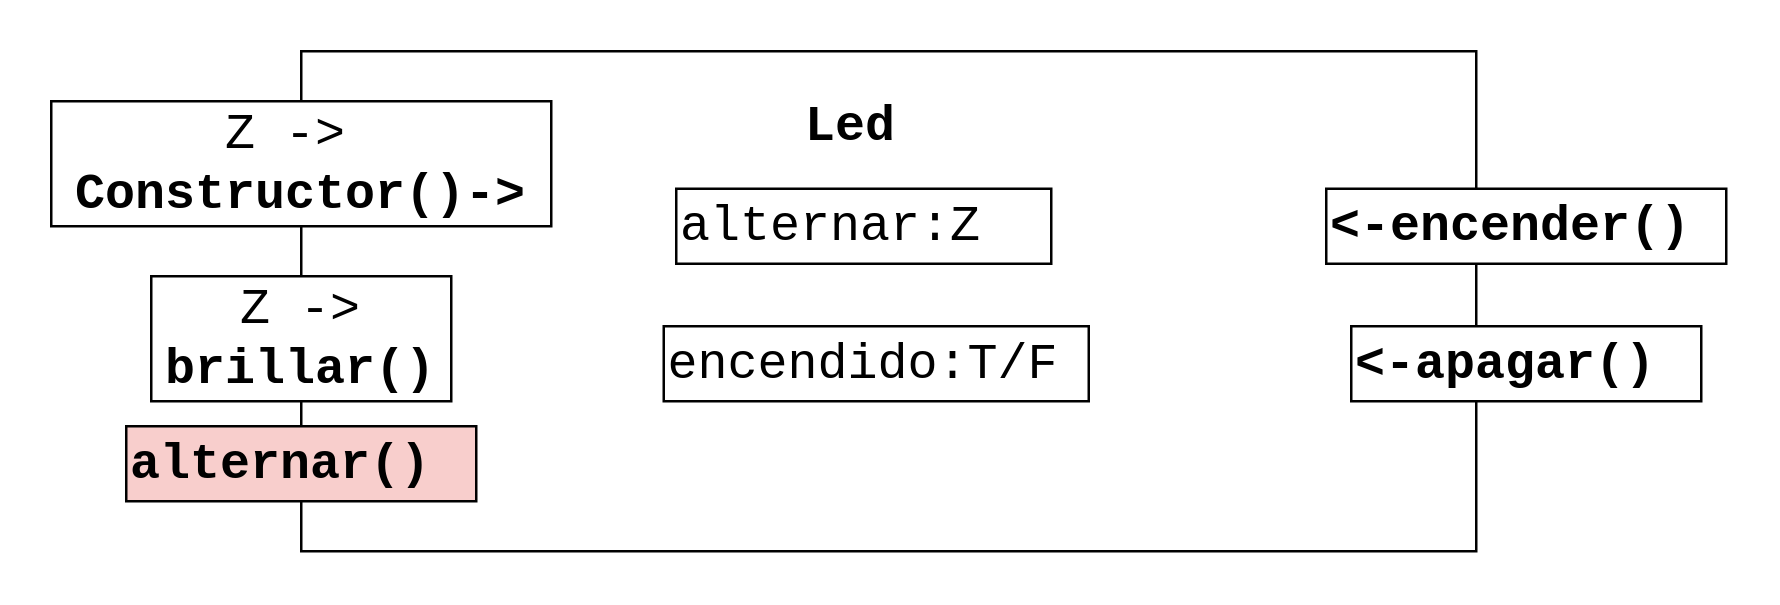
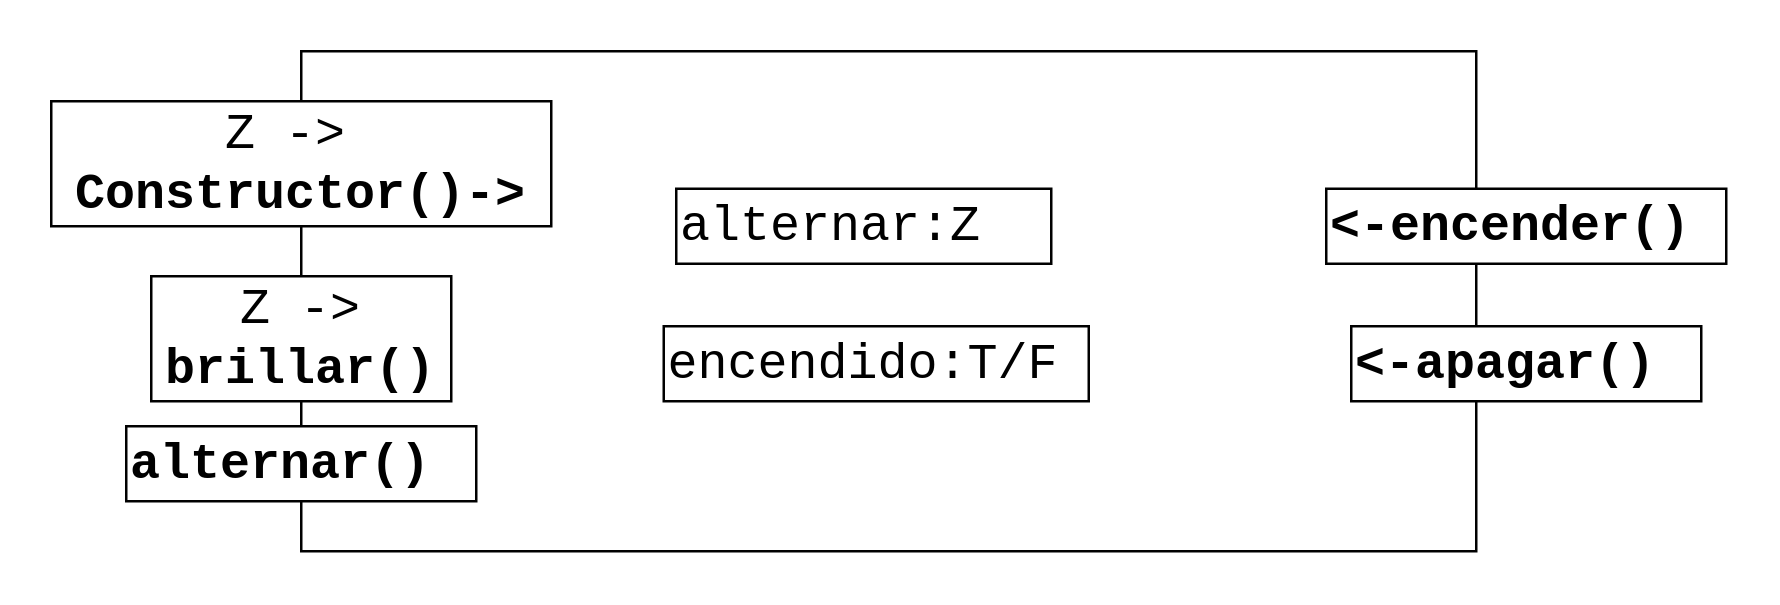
(851, 126) -> none
(301, 464) -> (301, 464)
